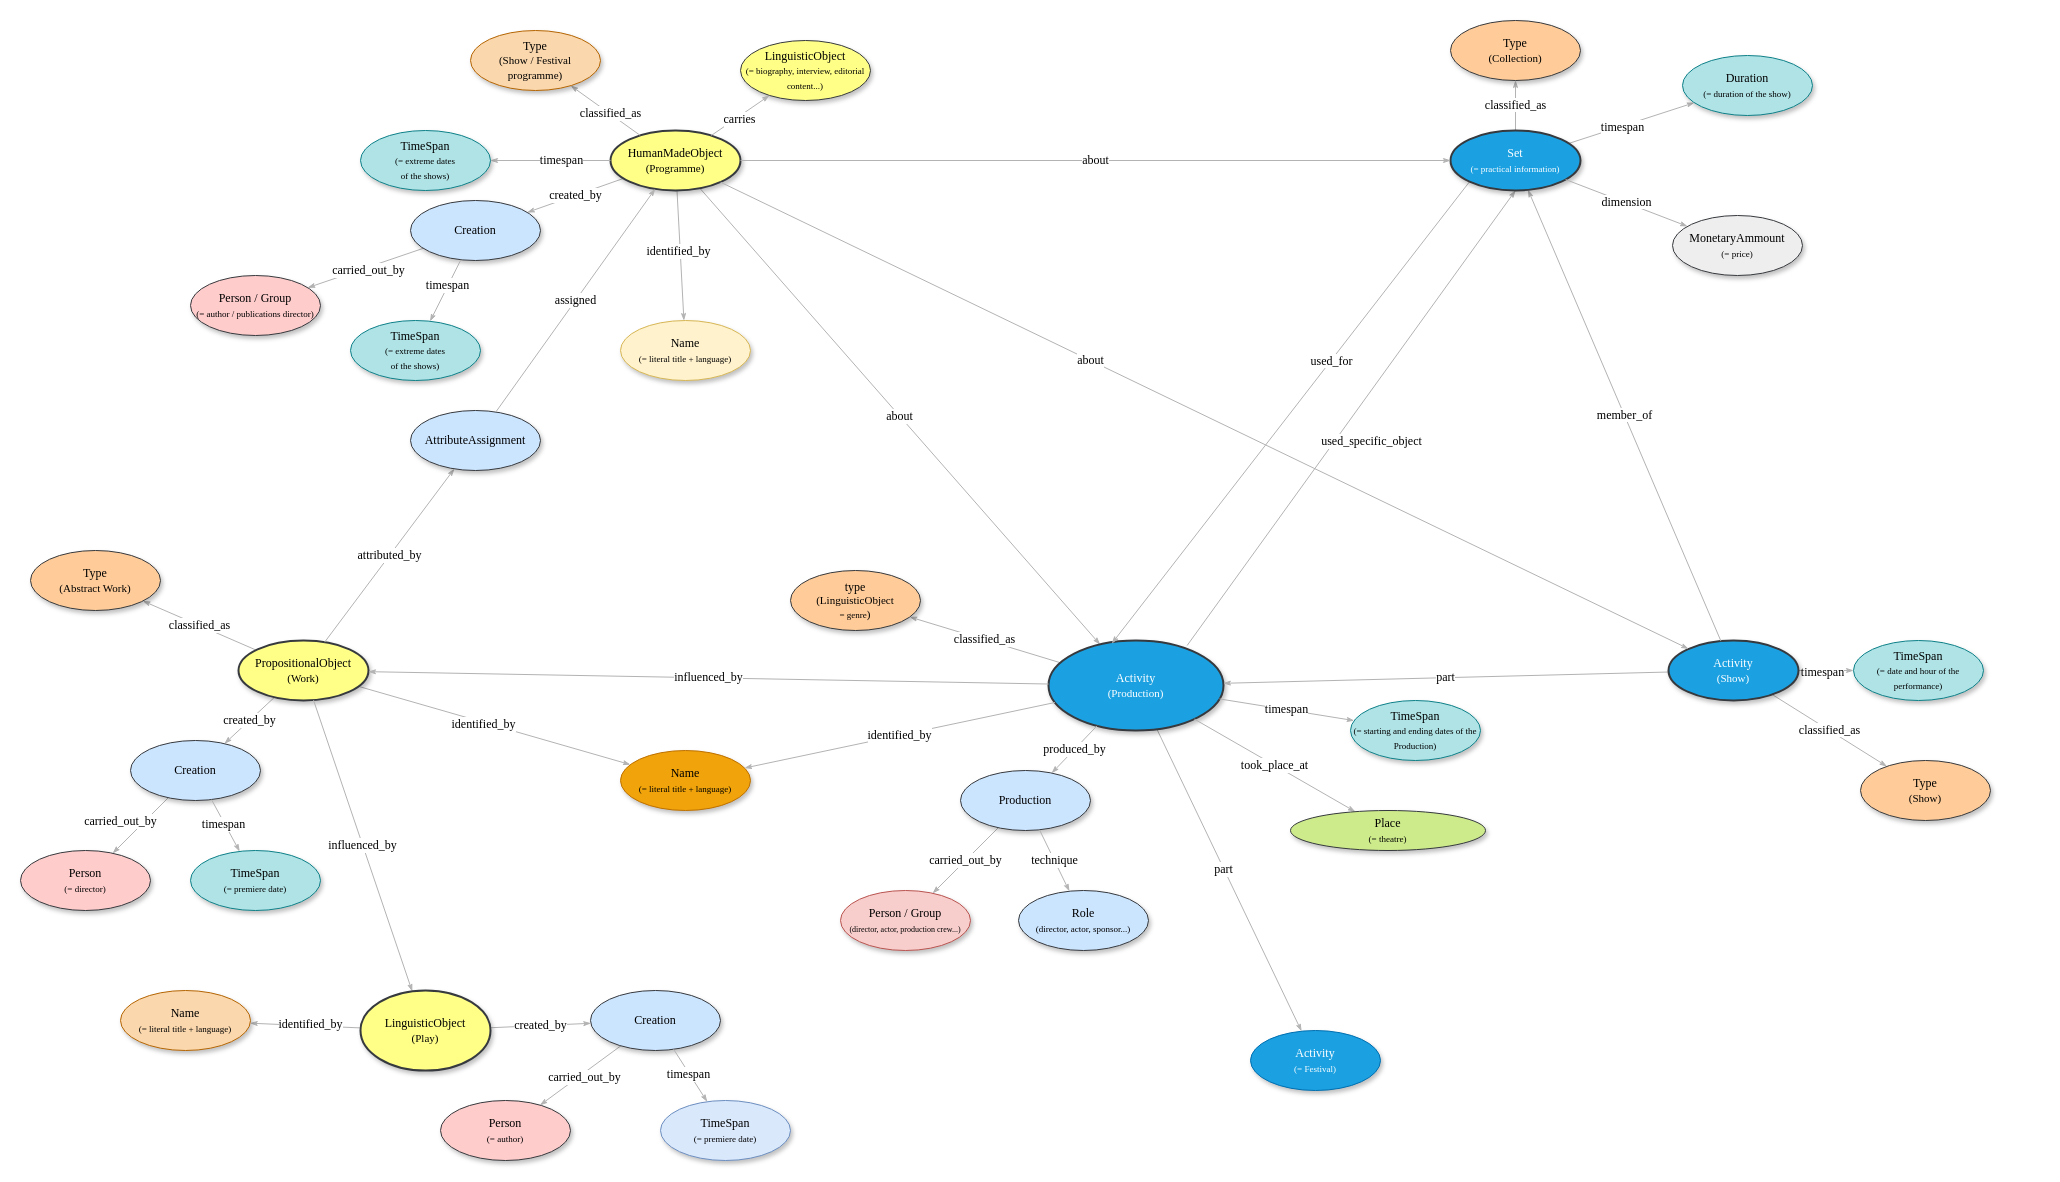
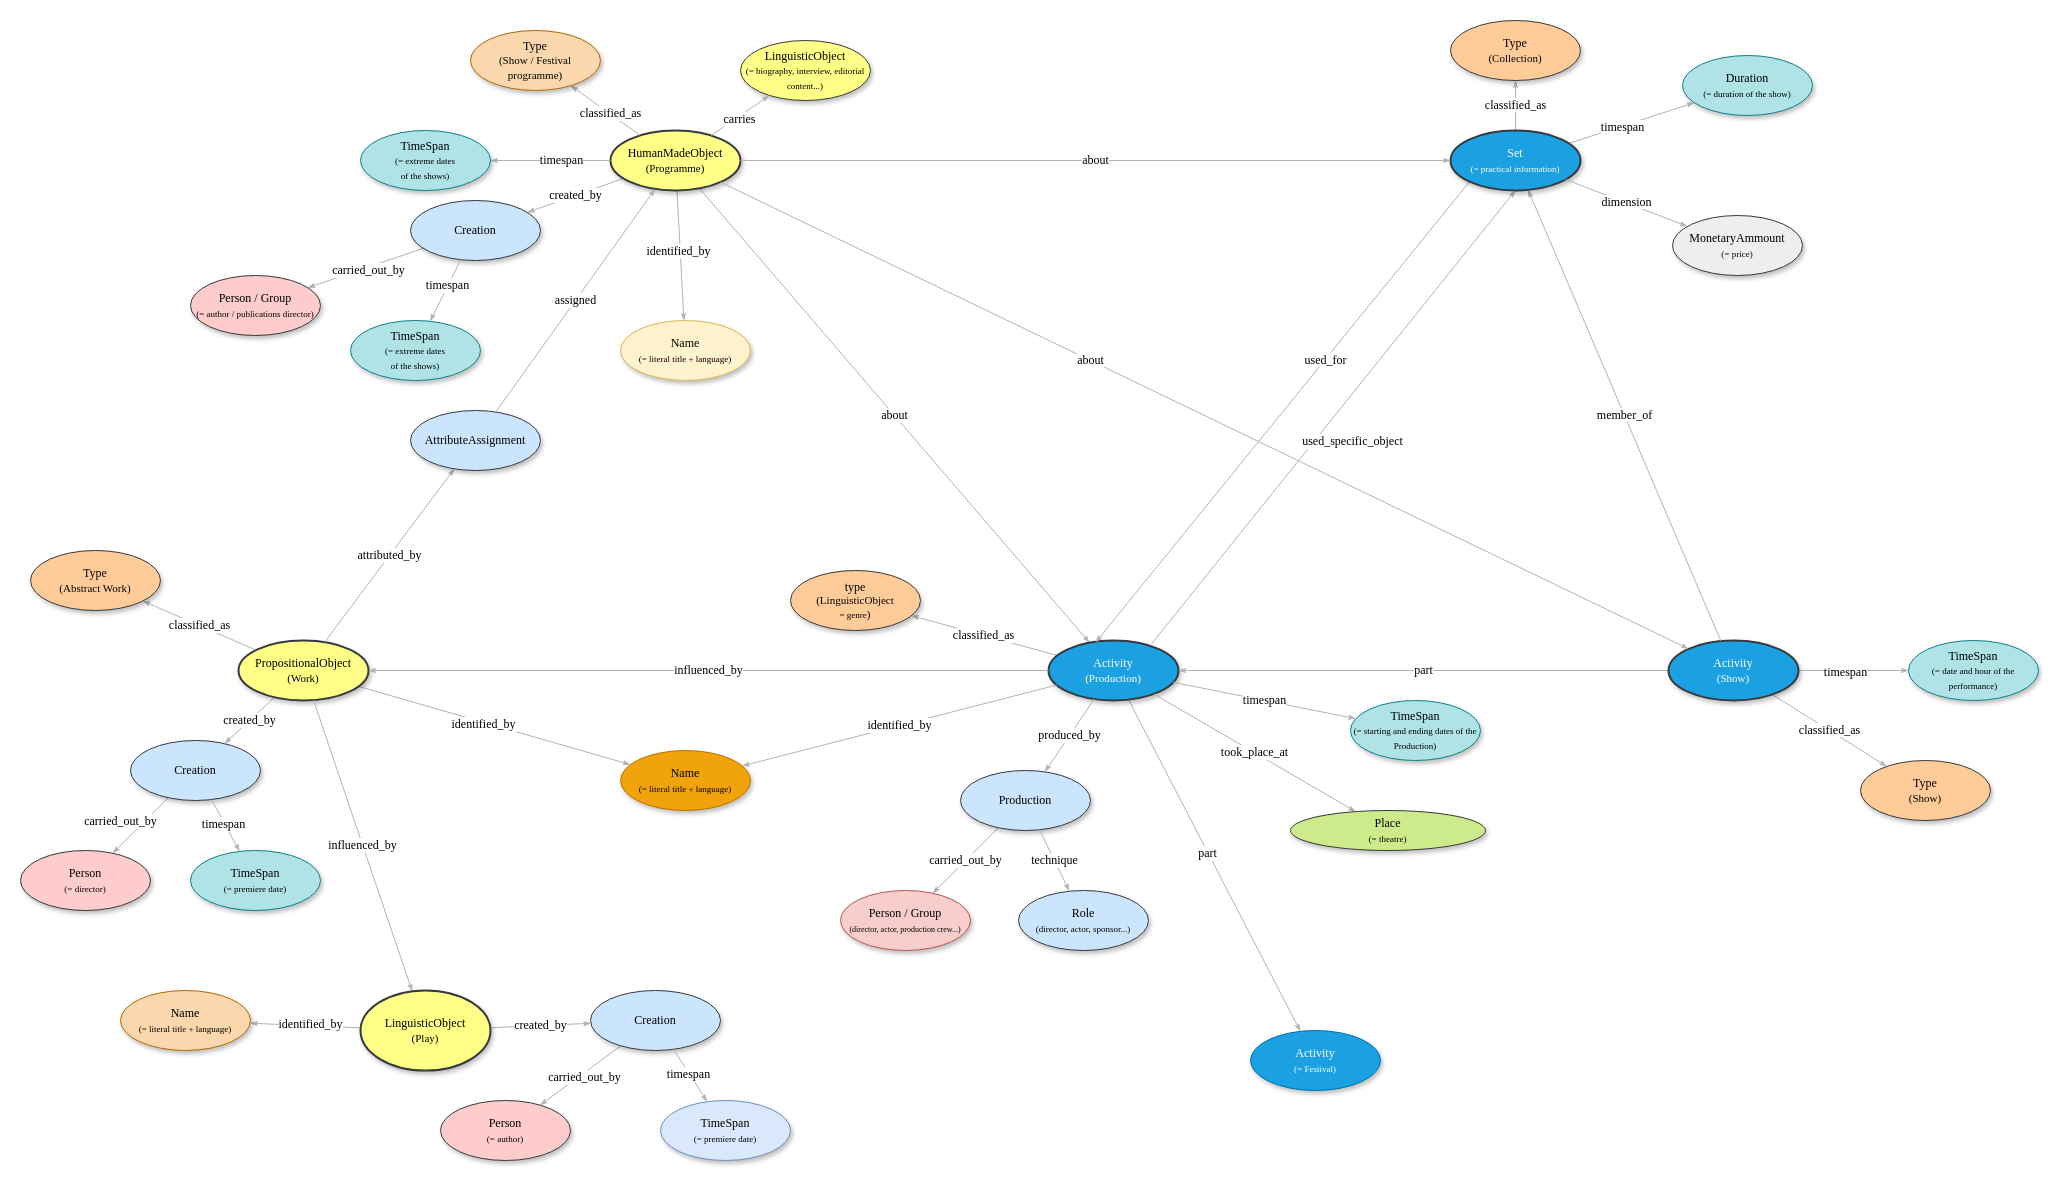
(1919, 671) -> (1974, 671)
(1136, 686) -> (1114, 671)
